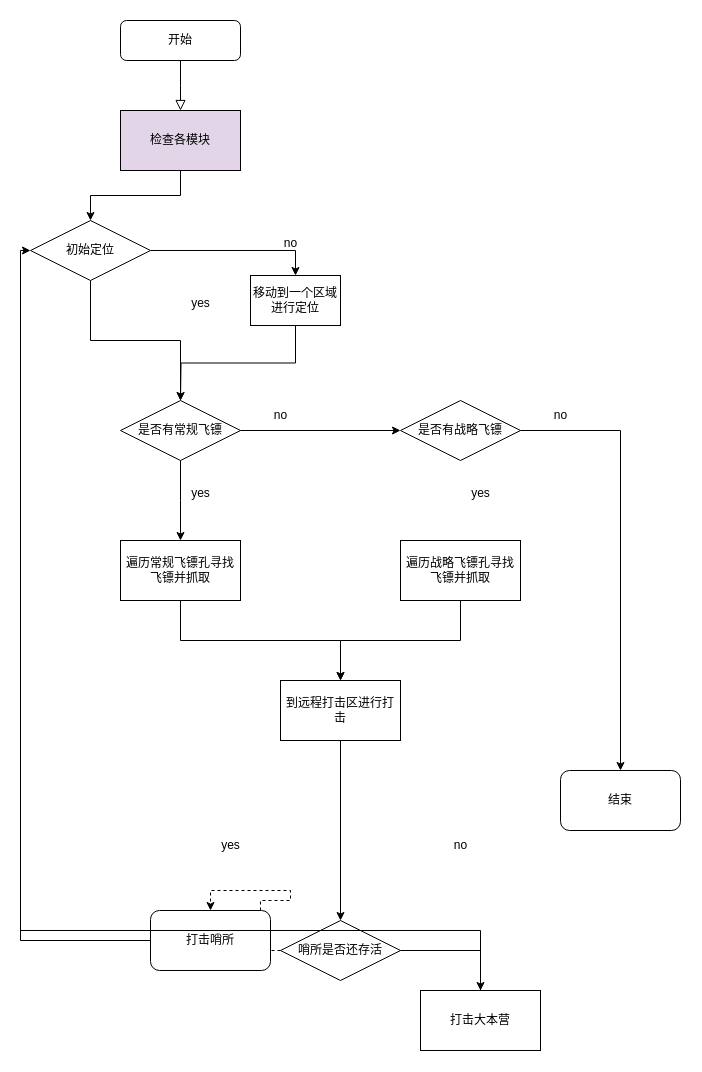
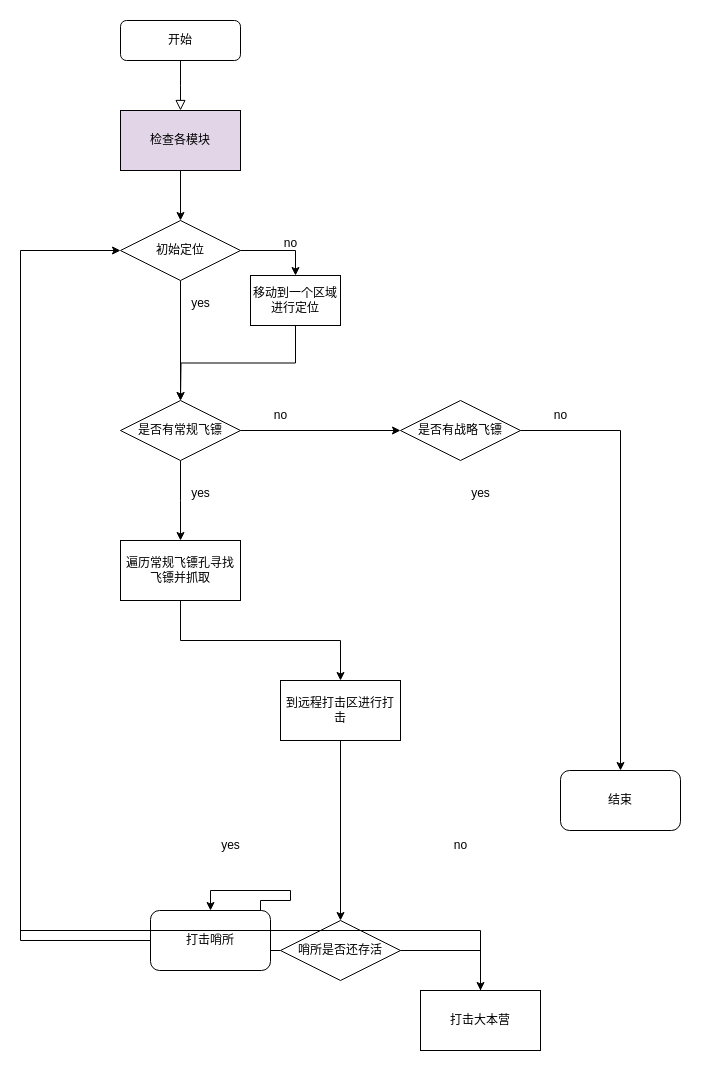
(91, 251) -> (181, 251)
(461, 571) -> none
(422, 641) -> none
(269, 891) -> (269, 891)
